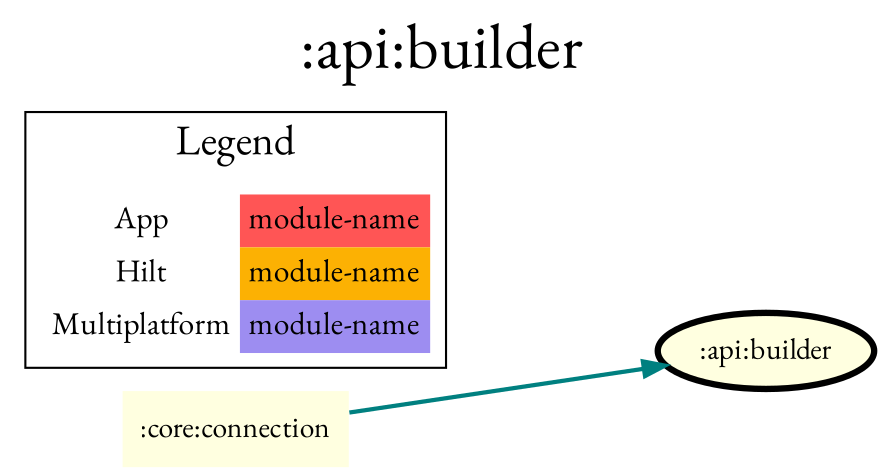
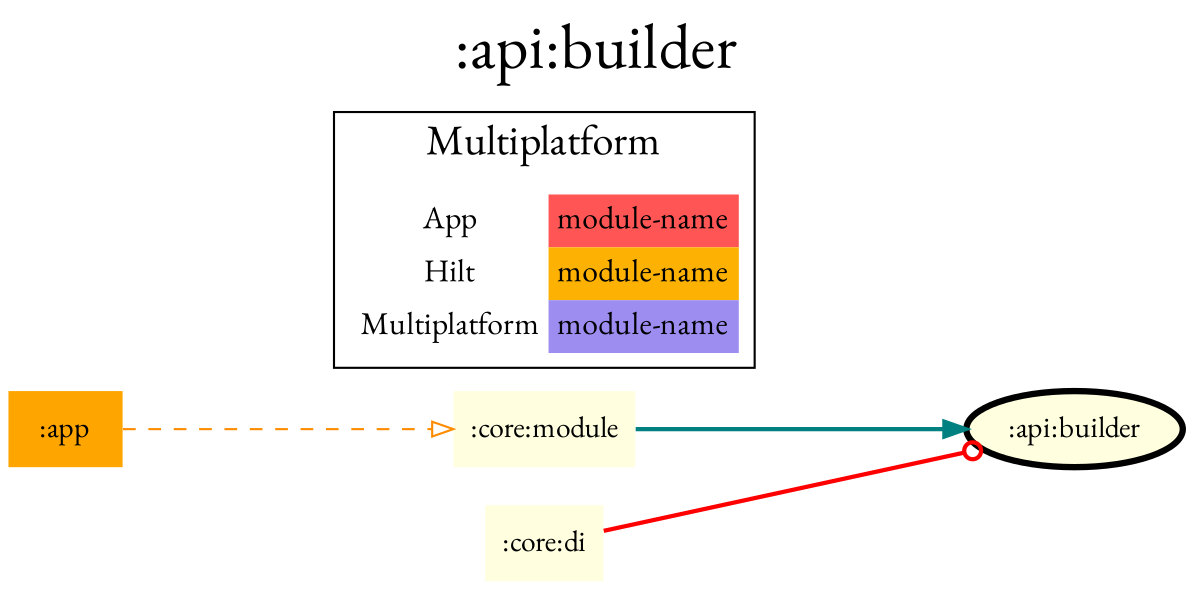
(236, 144) -> (544, 144)
none -> (66, 429)
(236, 429) -> (544, 429)
none -> (544, 543)
